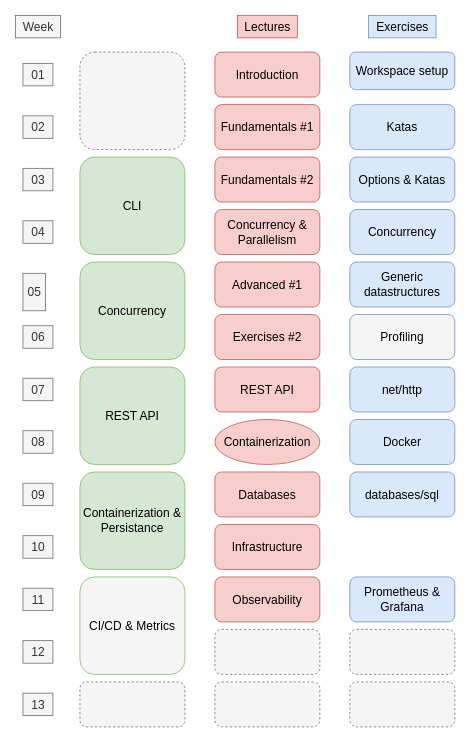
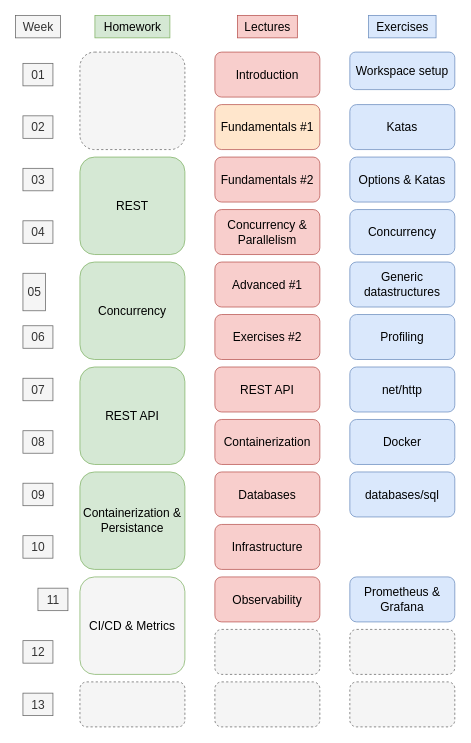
none -> (132, 27)
(267, 127) -> (267, 127)
(132, 206) -> (132, 206)
(402, 337) -> (402, 337)
(267, 442) -> (267, 442)
(38, 600) -> (53, 600)
